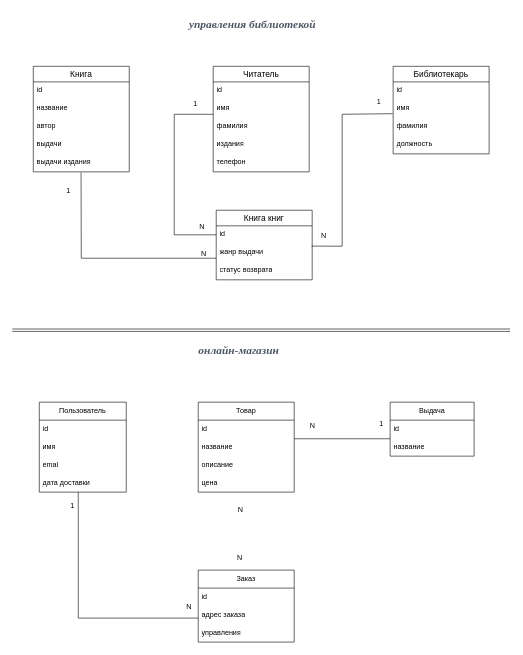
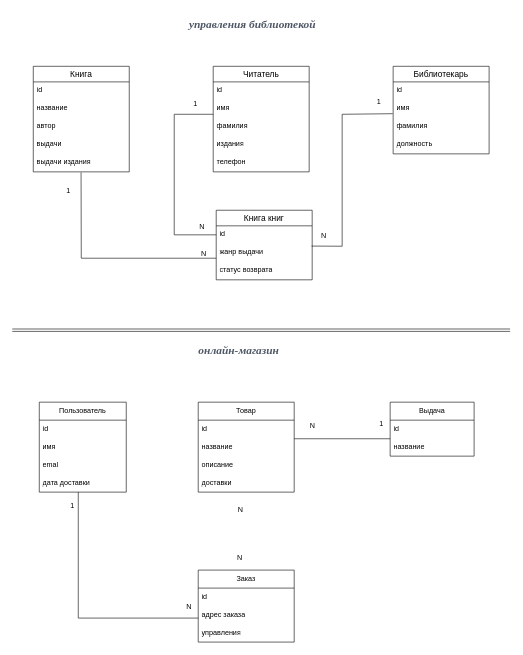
(210, 483) -> (218, 483)
